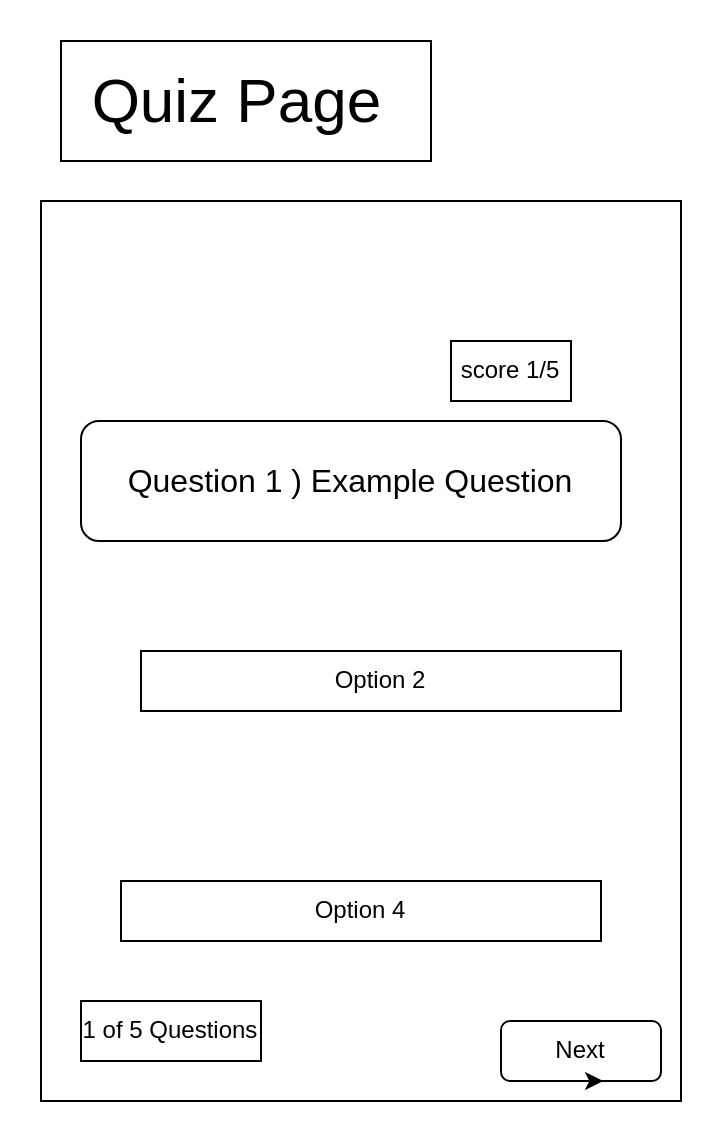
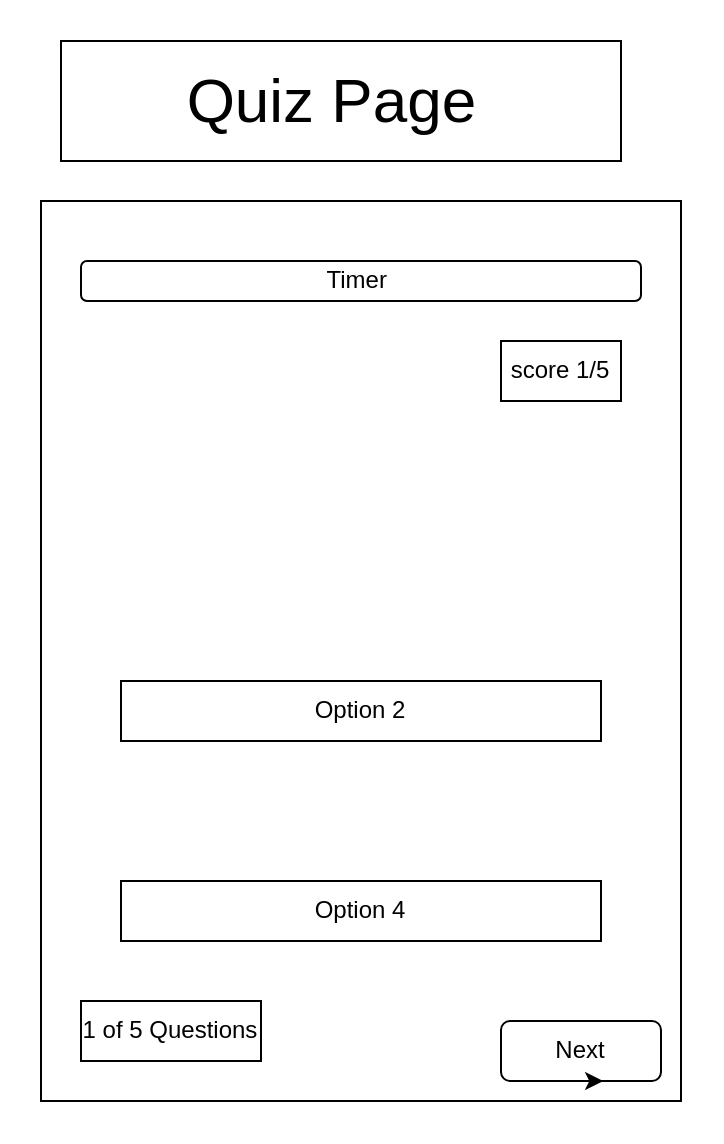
(246, 101) -> (341, 101)
none -> (361, 281)
(511, 371) -> (561, 371)
(351, 481) -> none
(381, 681) -> (361, 711)
